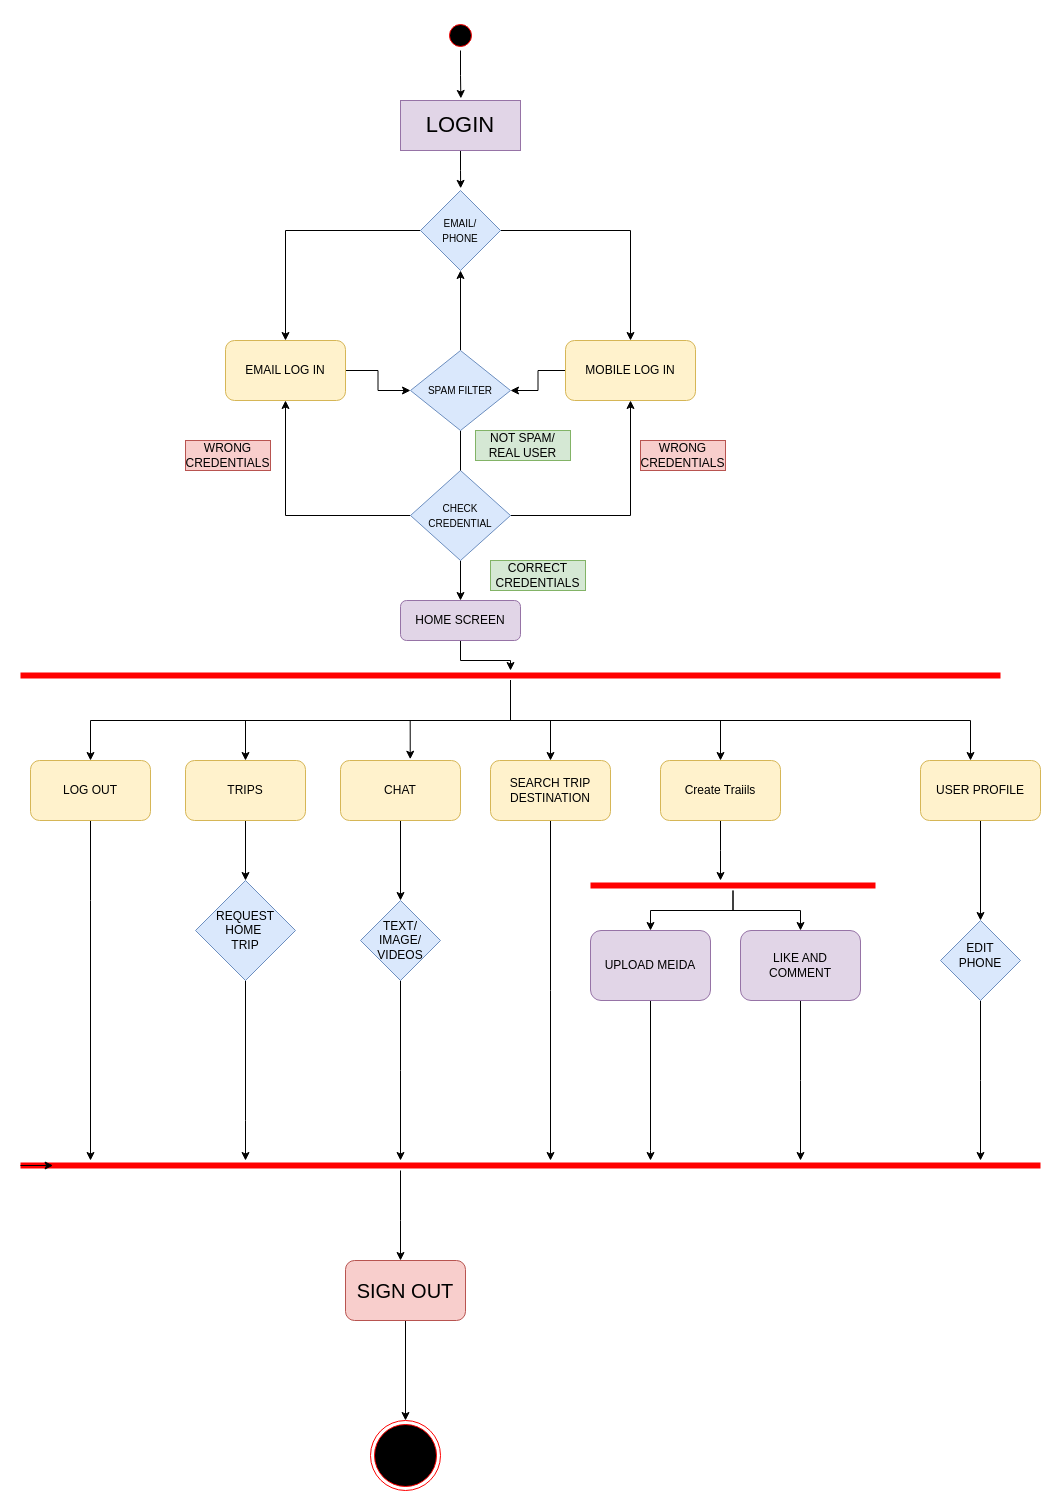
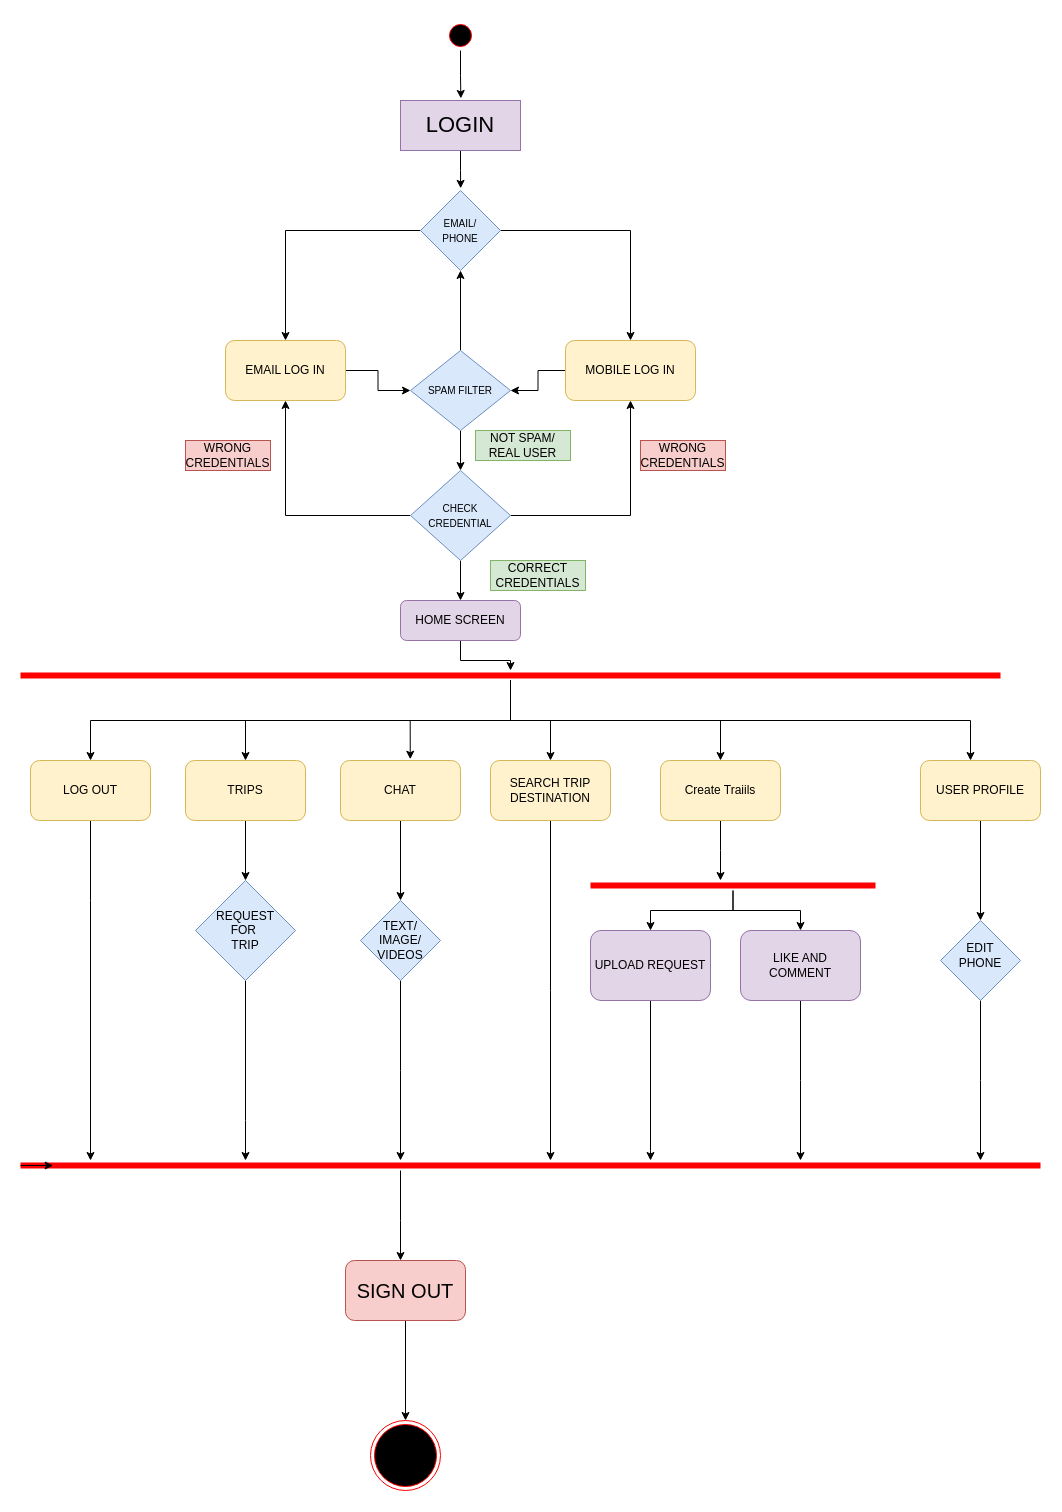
(461, 465) -> (461, 462)
(246, 931) -> (246, 931)
(651, 966) -> (651, 966)
